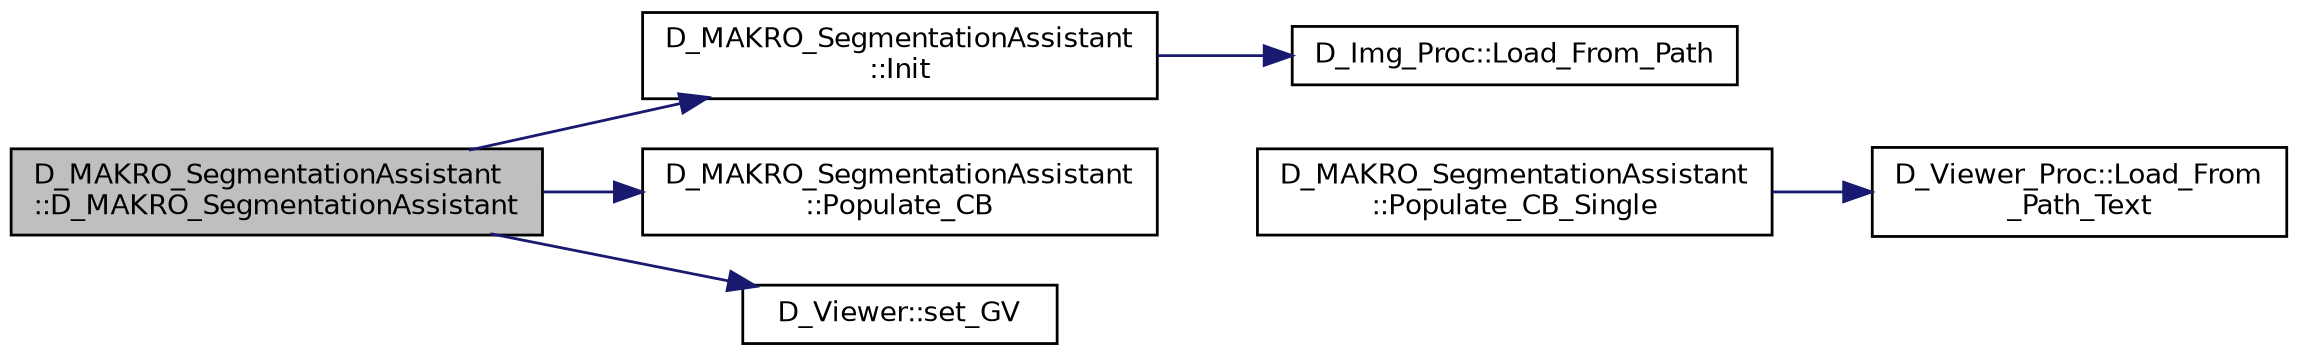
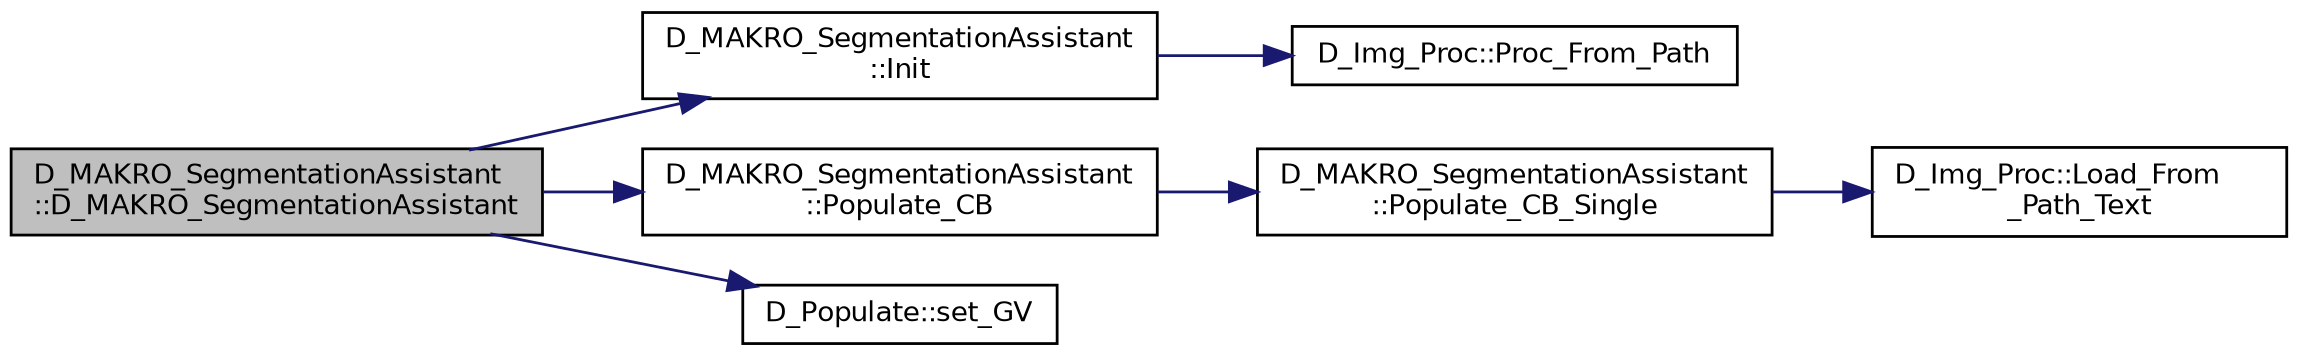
(1515, 56) -> (1515, 56)
none -> (1193, 192)
(2080, 192) -> (2080, 192)
(900, 314) -> (900, 314)
